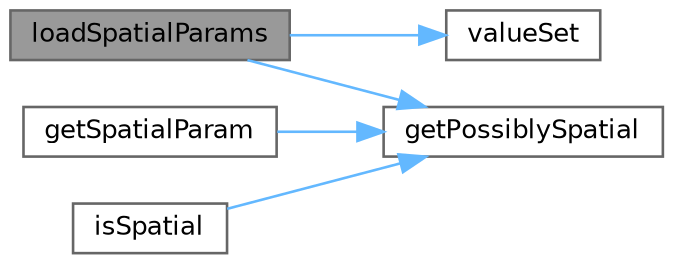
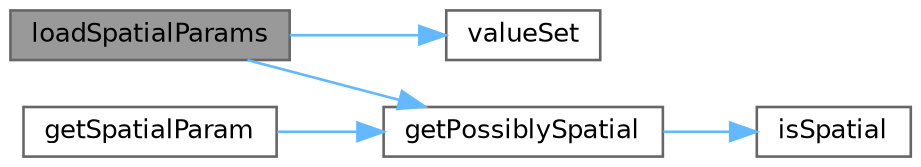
(314, 186) -> (697, 132)
